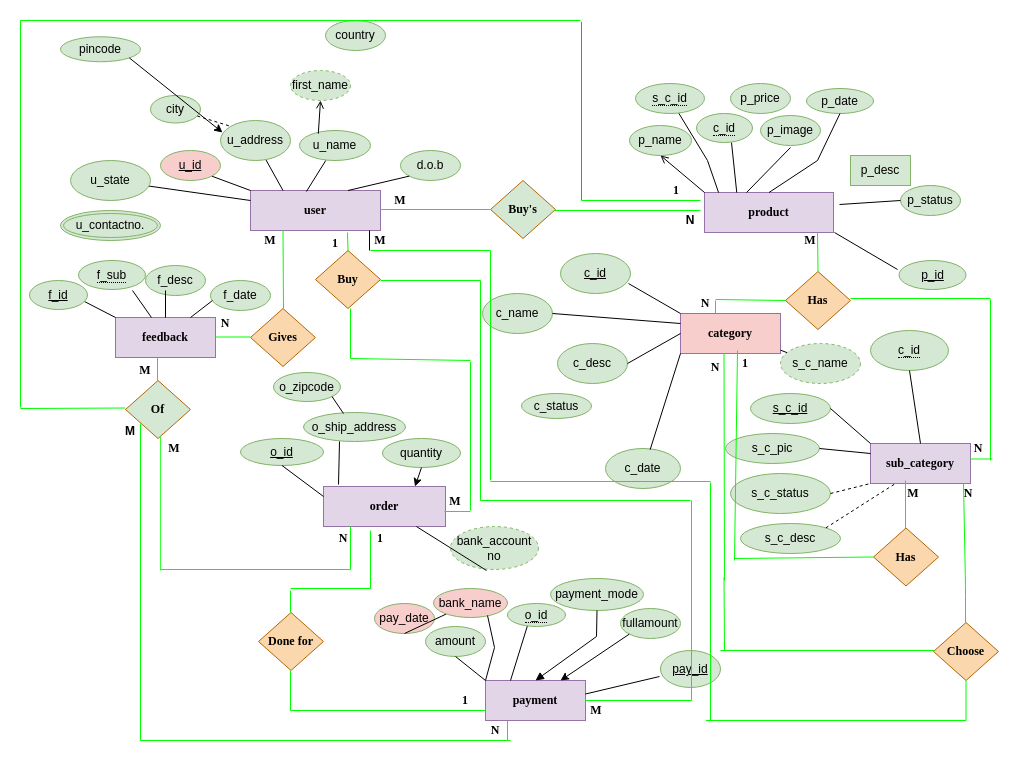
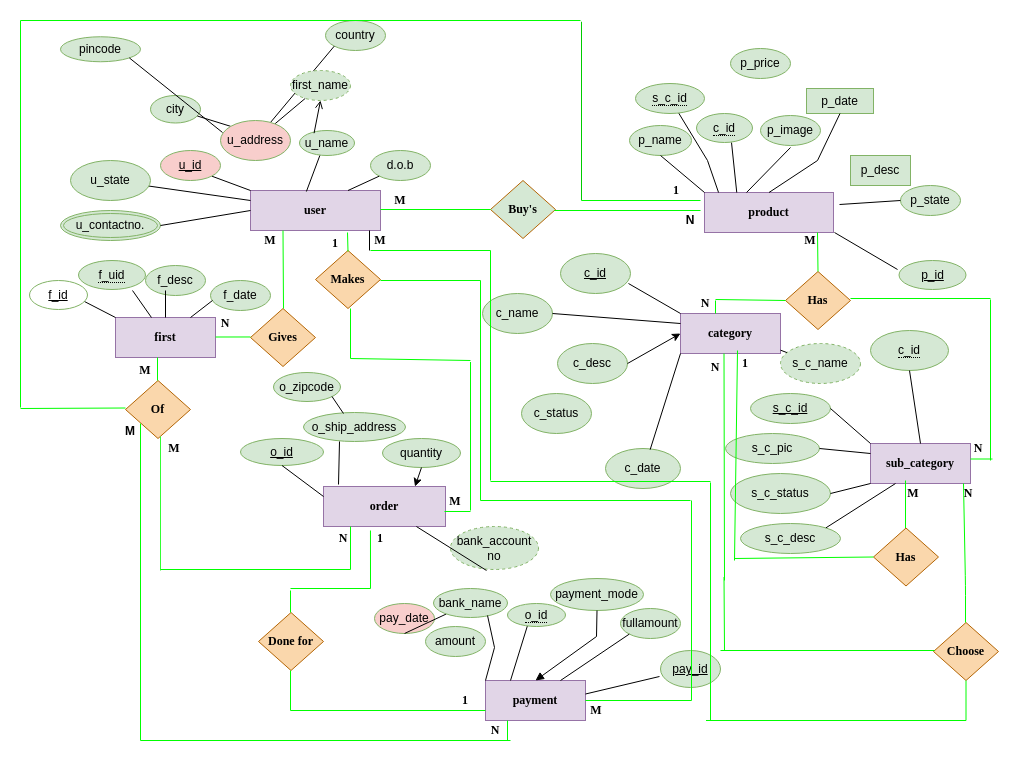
(761, 99) -> (761, 64)
(840, 101) -> (840, 101)
none -> (283, 107)
(208, 121) -> (211, 123)
(220, 123) -> (220, 123)
(256, 141) -> (256, 141)
(335, 146) -> (327, 143)
(665, 159) -> (664, 158)
(431, 166) -> (401, 166)
(274, 175) -> (290, 111)
(931, 201) -> (931, 201)
none -> (205, 218)
(112, 276) -> (112, 276)
(348, 280) -> (348, 280)
(59, 295) -> (59, 295)
(731, 334) -> (731, 334)
(676, 336) -> (674, 337)
(166, 338) -> (166, 338)
(557, 406) -> (557, 414)
(158, 410) -> (158, 410)
(851, 488) -> (851, 488)
(861, 506) -> (861, 506)
(471, 603) -> (471, 603)
(469, 667) -> none
(567, 676) -> (565, 678)
